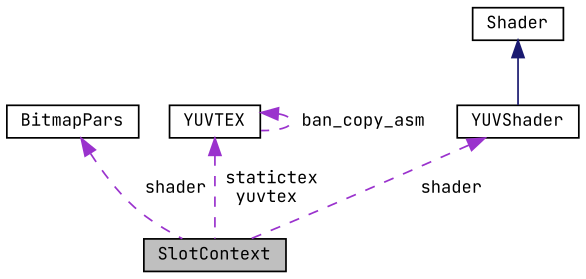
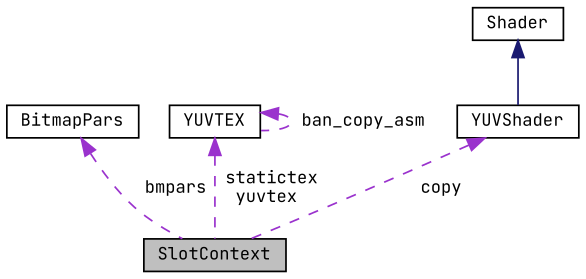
(171, 188) -> (171, 188)
(447, 188) -> (437, 188)
